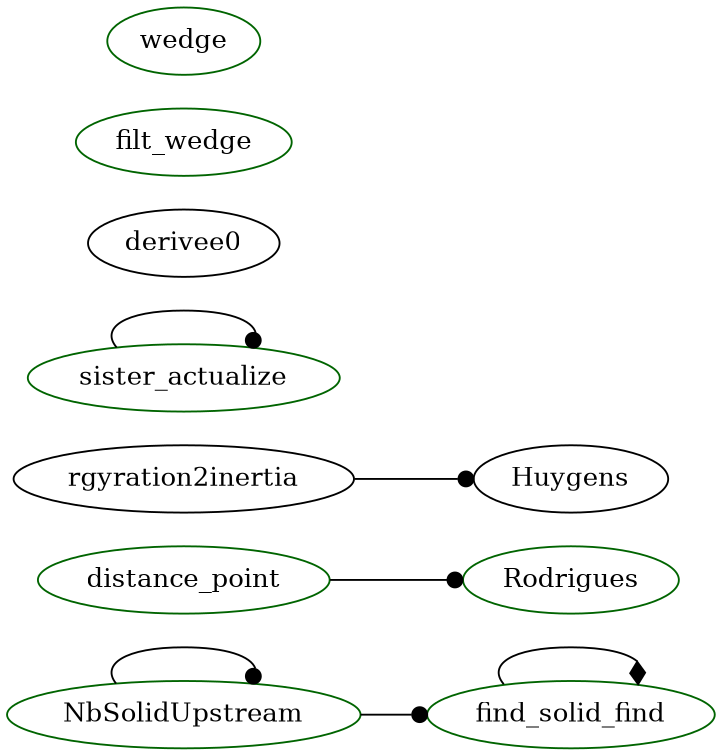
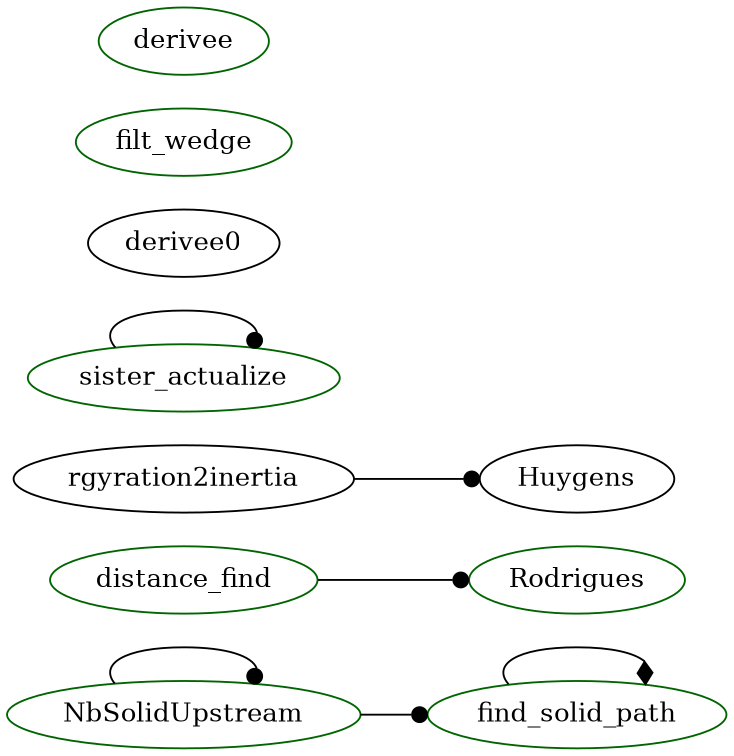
(184, 41) -> (184, 41)
(184, 580) -> (184, 580)
(571, 715) -> (577, 715)
